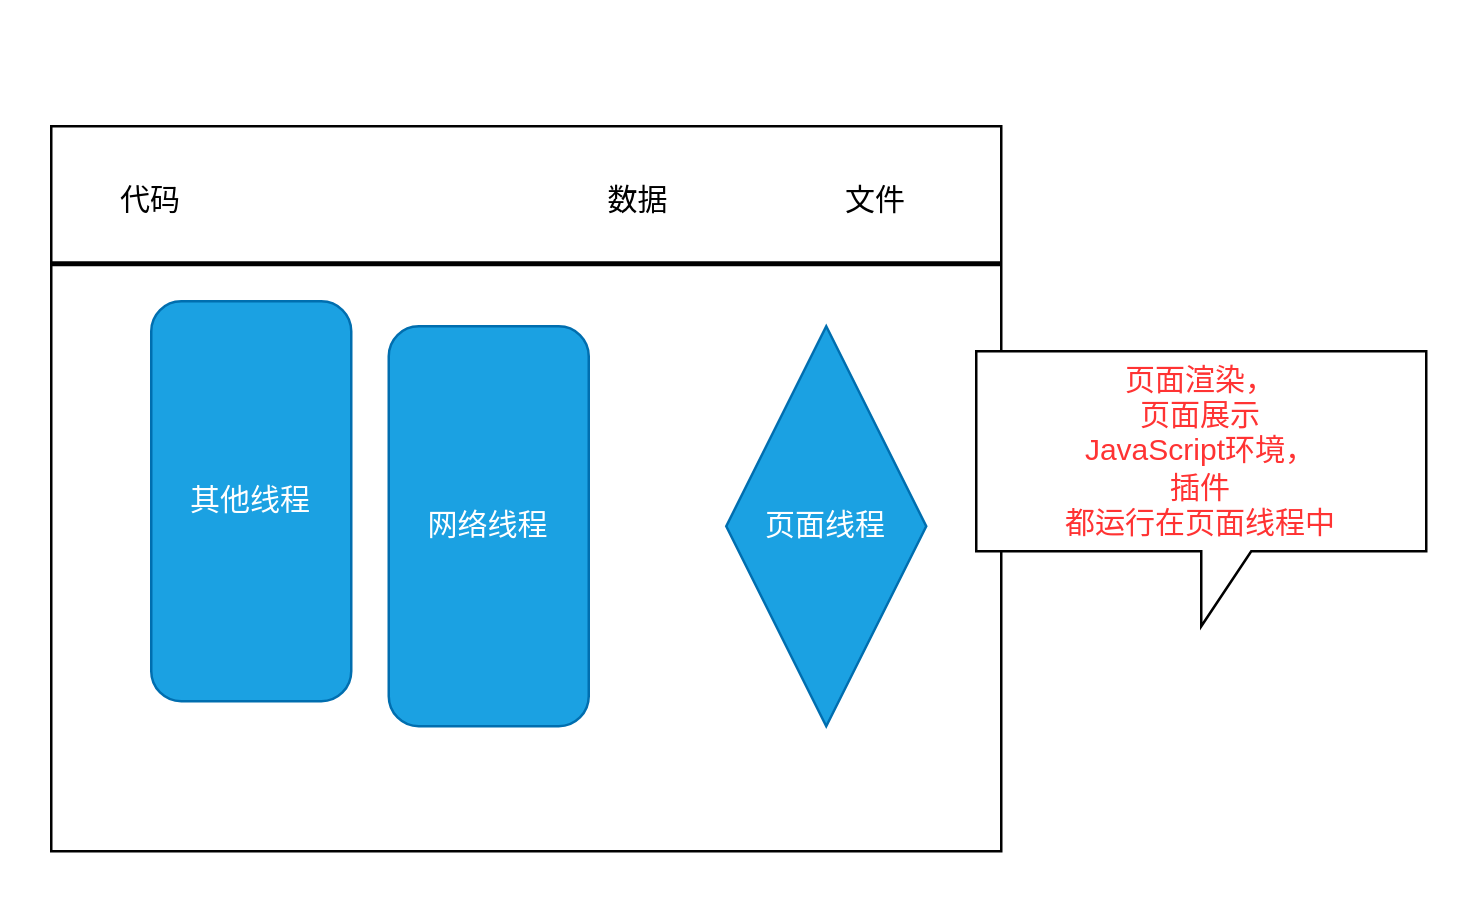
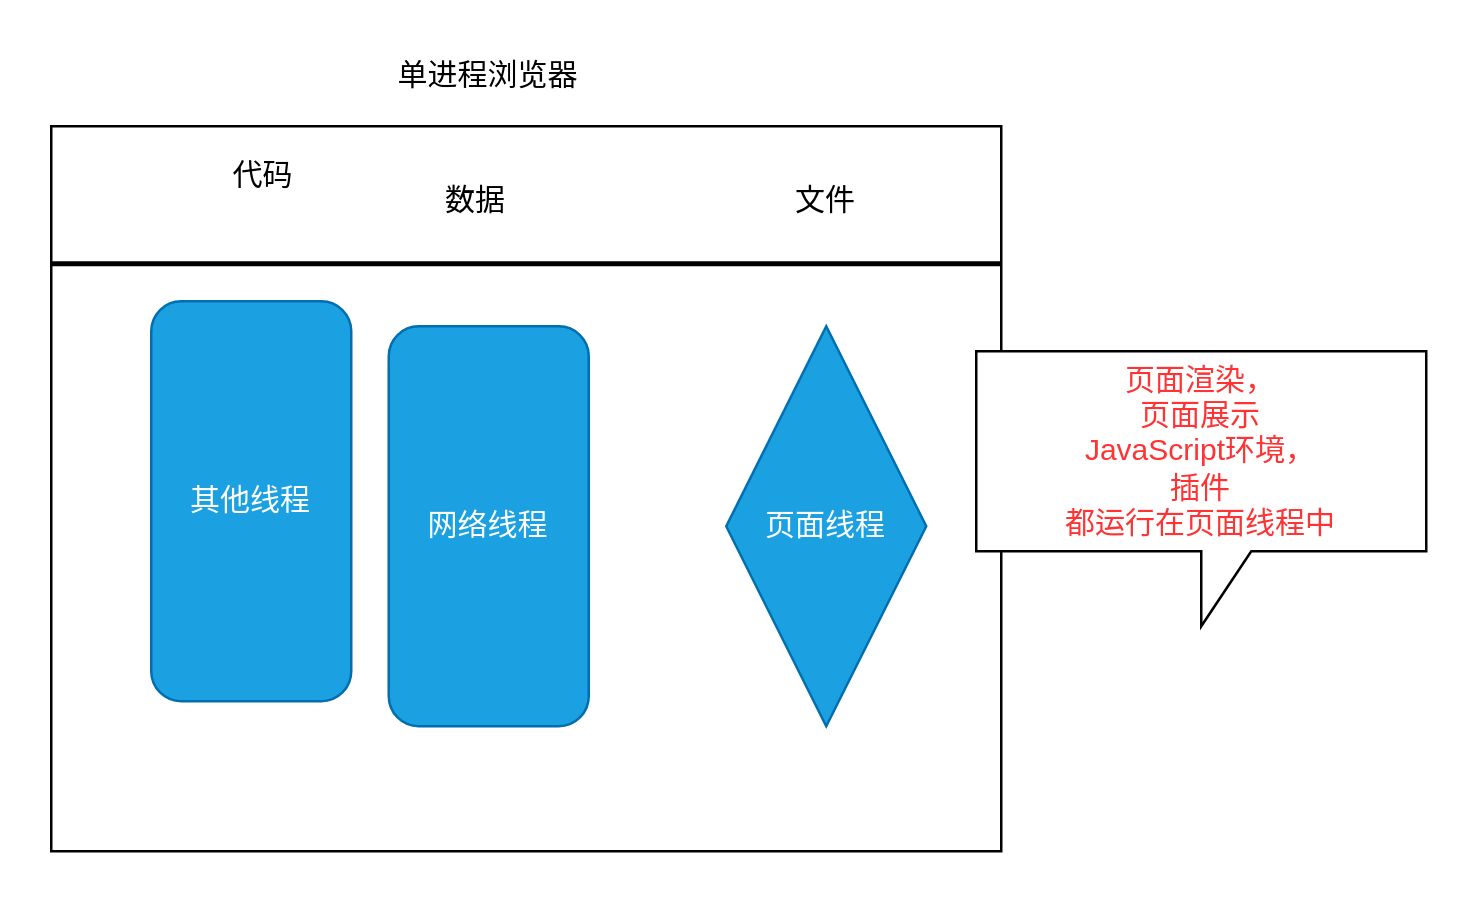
none -> (489, 76)
(151, 201) -> (264, 176)
(639, 201) -> (476, 201)
(876, 201) -> (826, 201)
